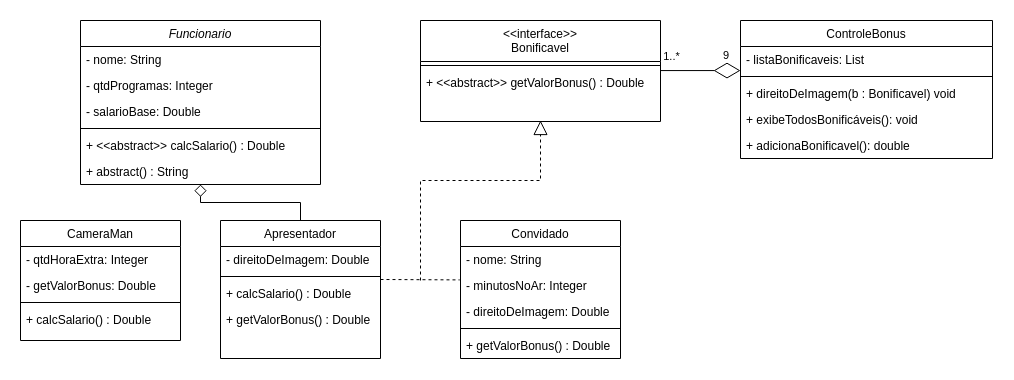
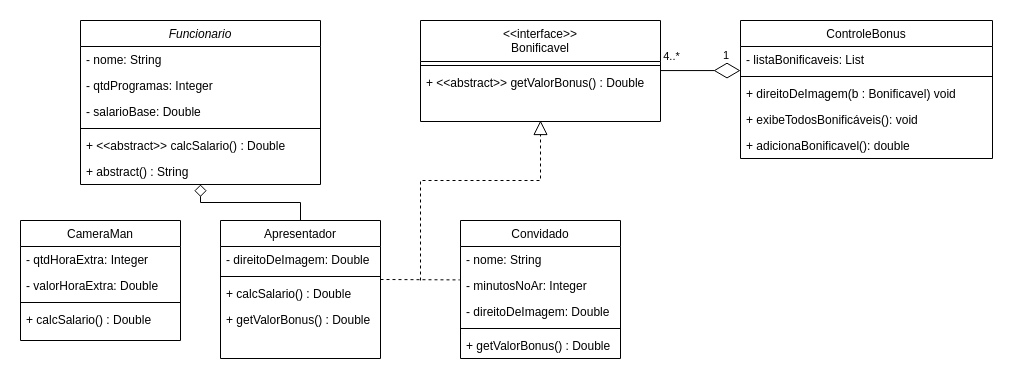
(727, 56) -> (727, 56)
(672, 57) -> (672, 57)
(95, 286) -> (99, 286)
